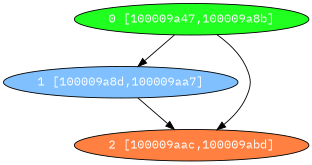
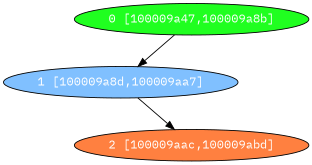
(250, 78) -> none
